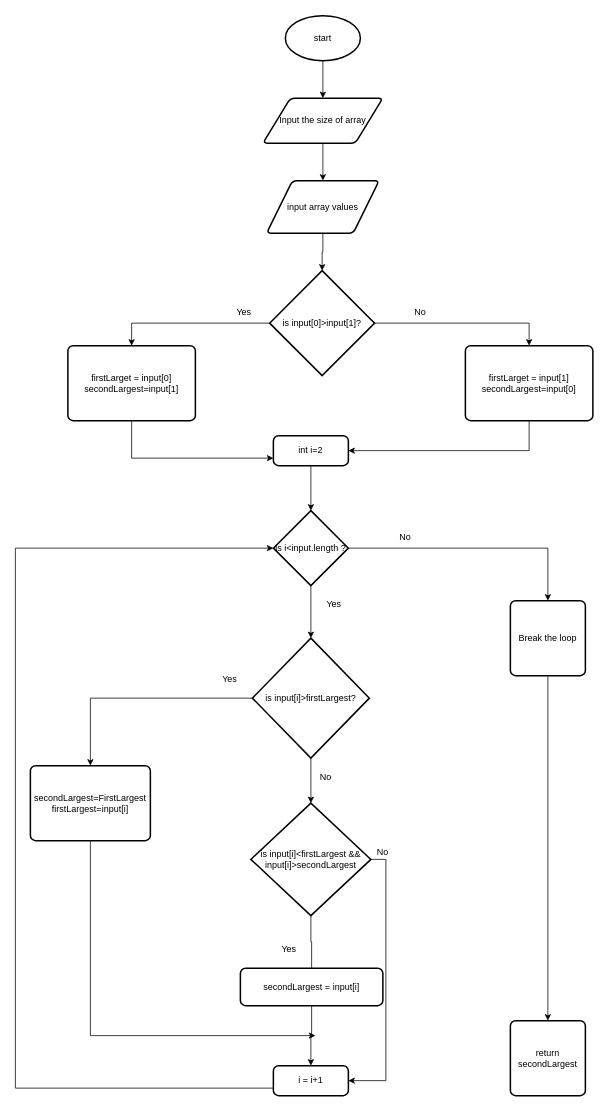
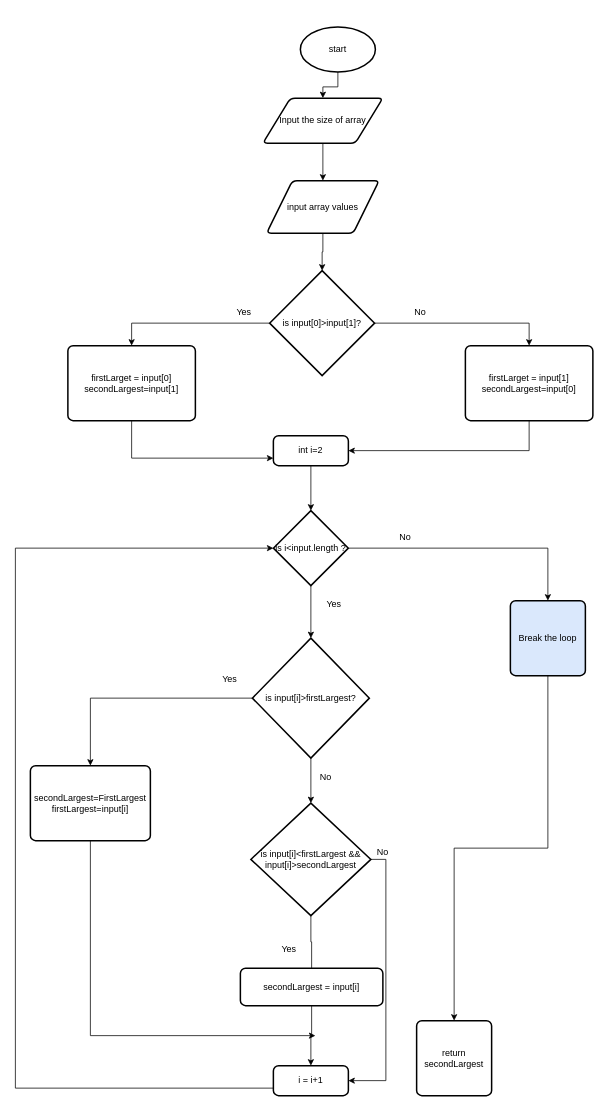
(323, 38) -> (338, 49)
(548, 638) -> (548, 638)
(548, 1058) -> (454, 1058)
